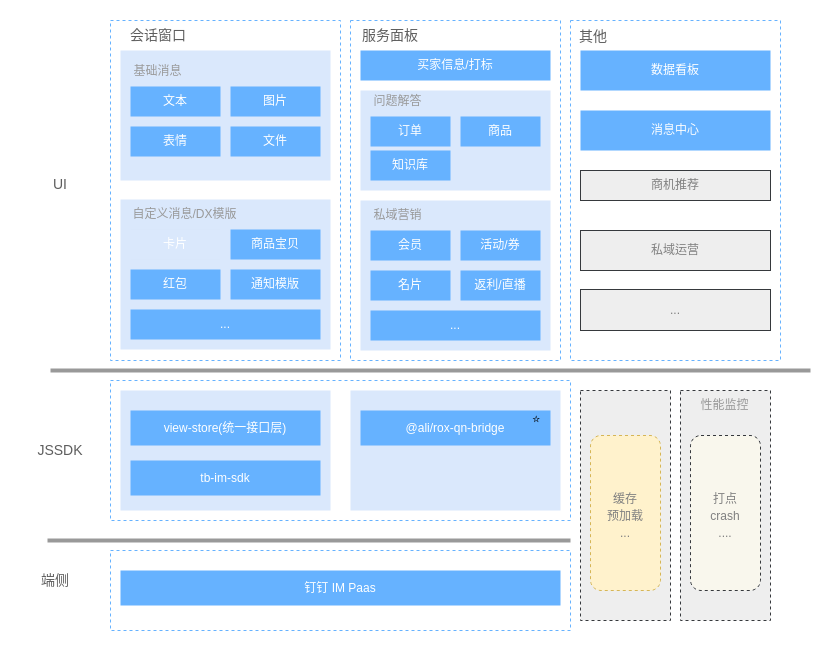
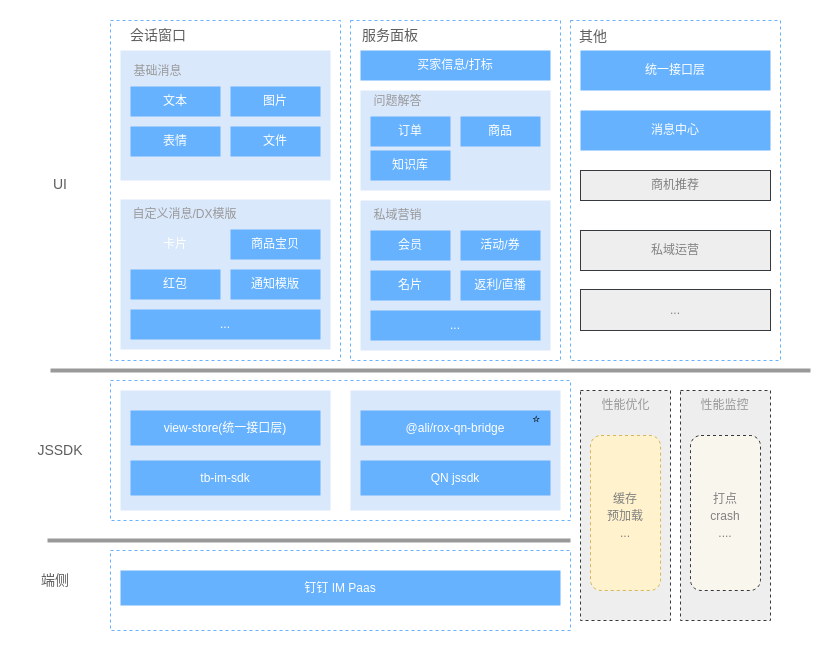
(676, 71) -> (676, 71)
none -> (626, 406)
none -> (456, 478)
